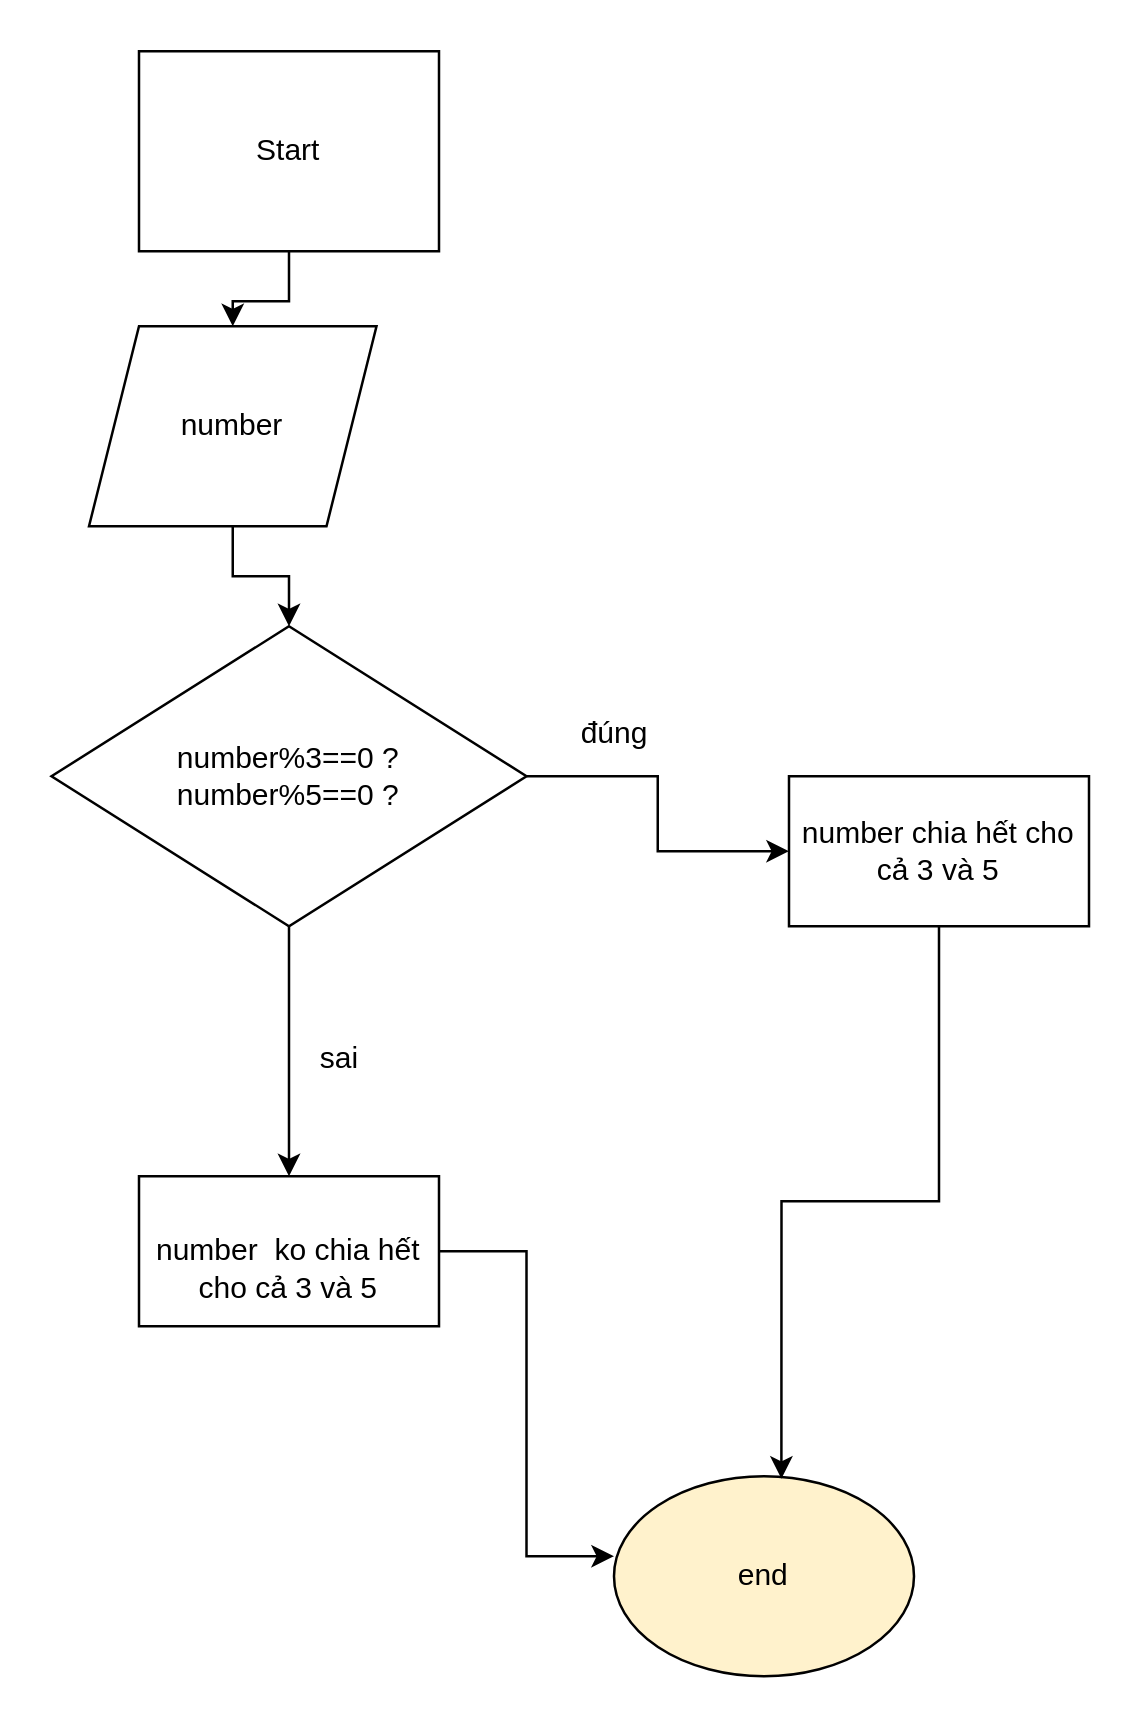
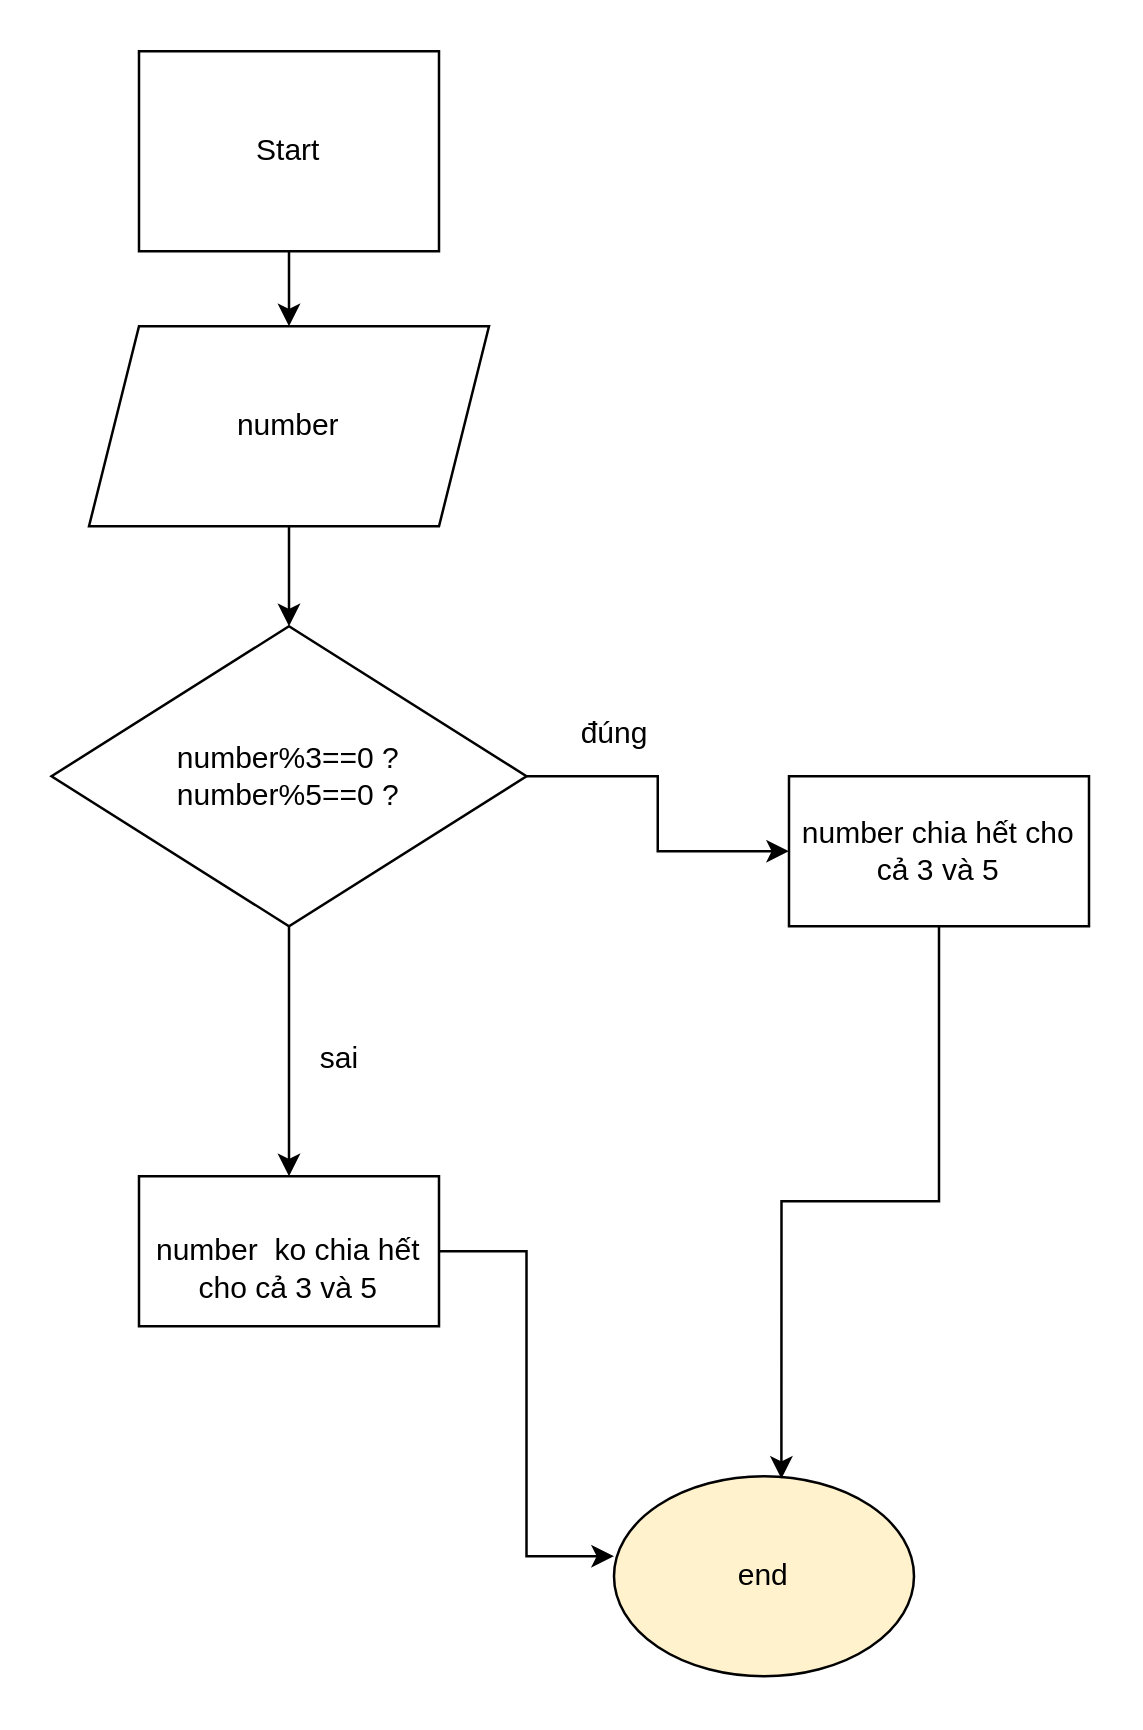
(233, 426) -> (289, 426)
